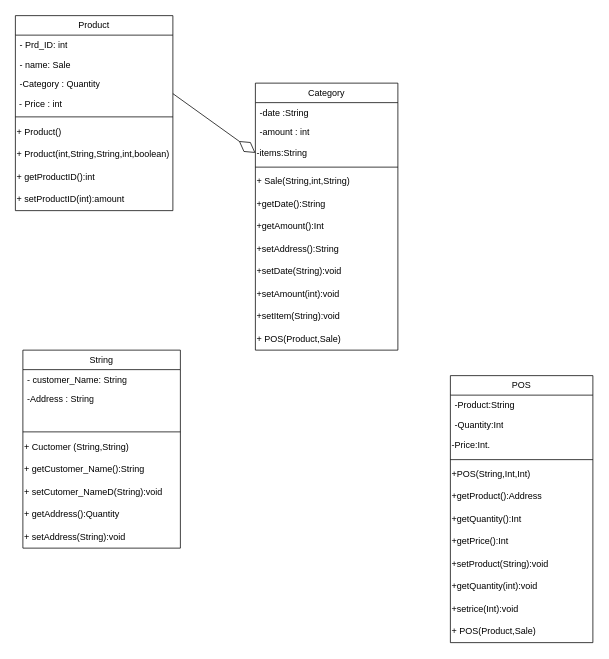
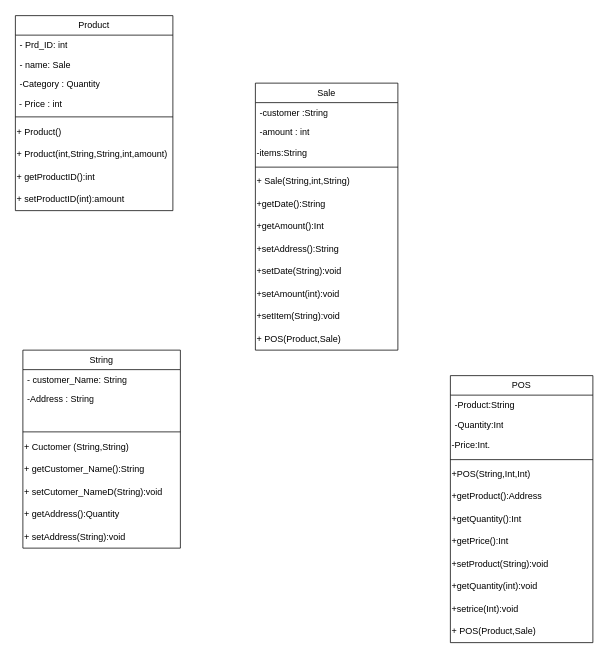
(327, 93) -> (327, 93)
(289, 113) -> (299, 113)
(206, 117) -> none
(95, 154) -> (95, 154)
